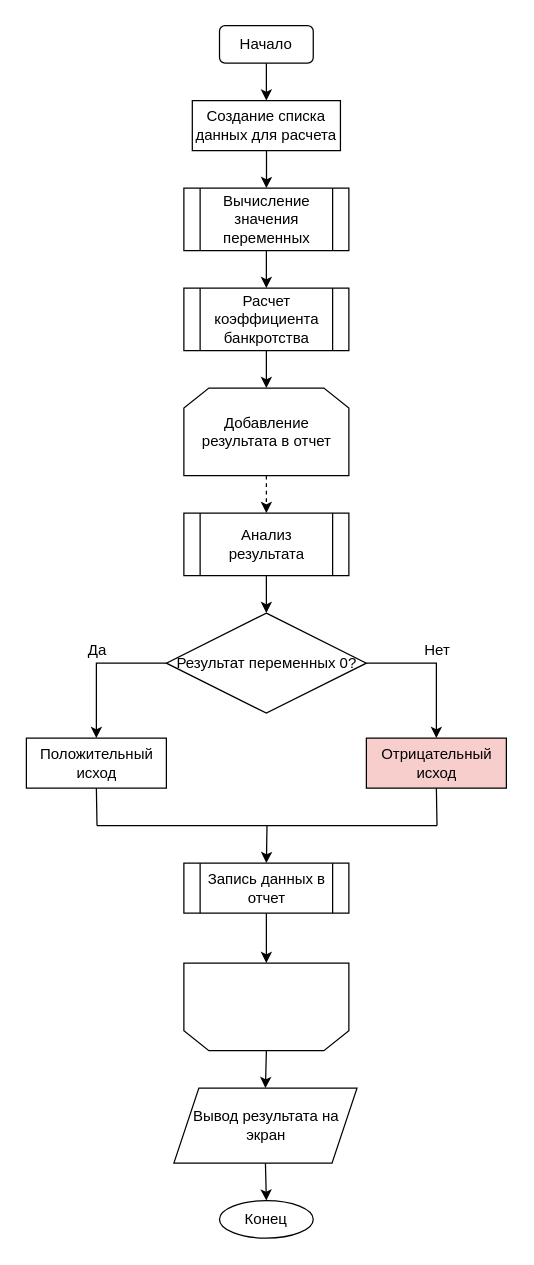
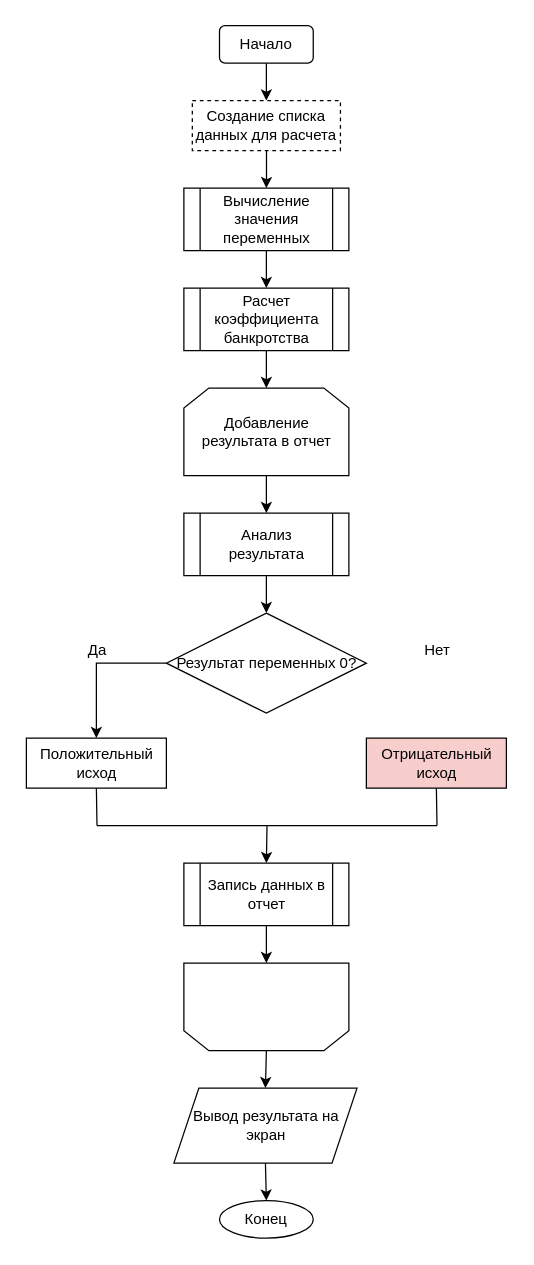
(266, 126) -> (266, 126)
(266, 491) -> (266, 491)
(434, 663) -> none
(266, 888) -> (266, 894)
